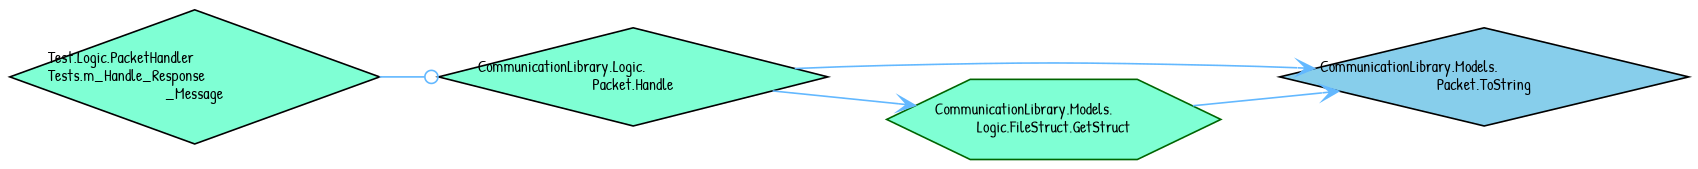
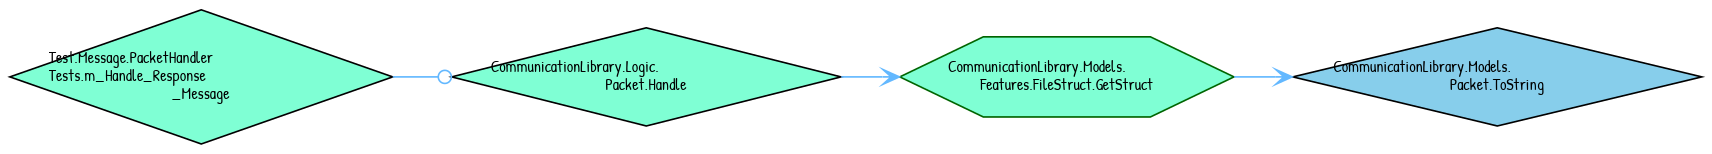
(1046, 63) -> none
(195, 77) -> (201, 77)
(1054, 119) -> (1067, 77)
